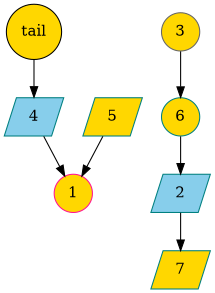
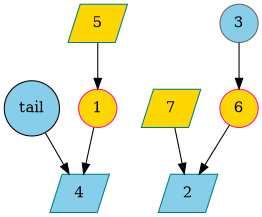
(34, 32) -> (32, 108)
(181, 32) -> (239, 23)
(181, 117) -> (239, 108)
(52, 152) -> (90, 146)
(181, 226) -> (178, 146)
